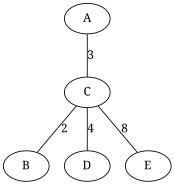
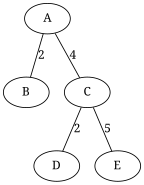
(91, 55) -> (73, 55)
(57, 129) -> (37, 56)
(91, 129) -> (77, 129)
(125, 129) -> (108, 129)
